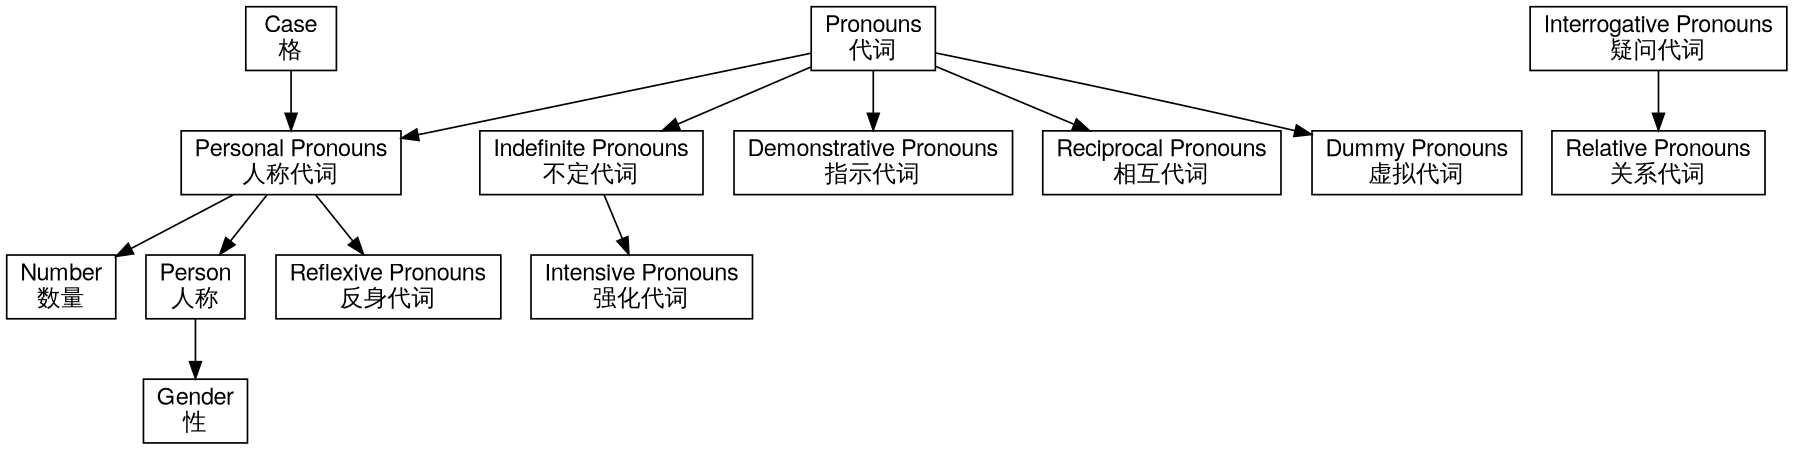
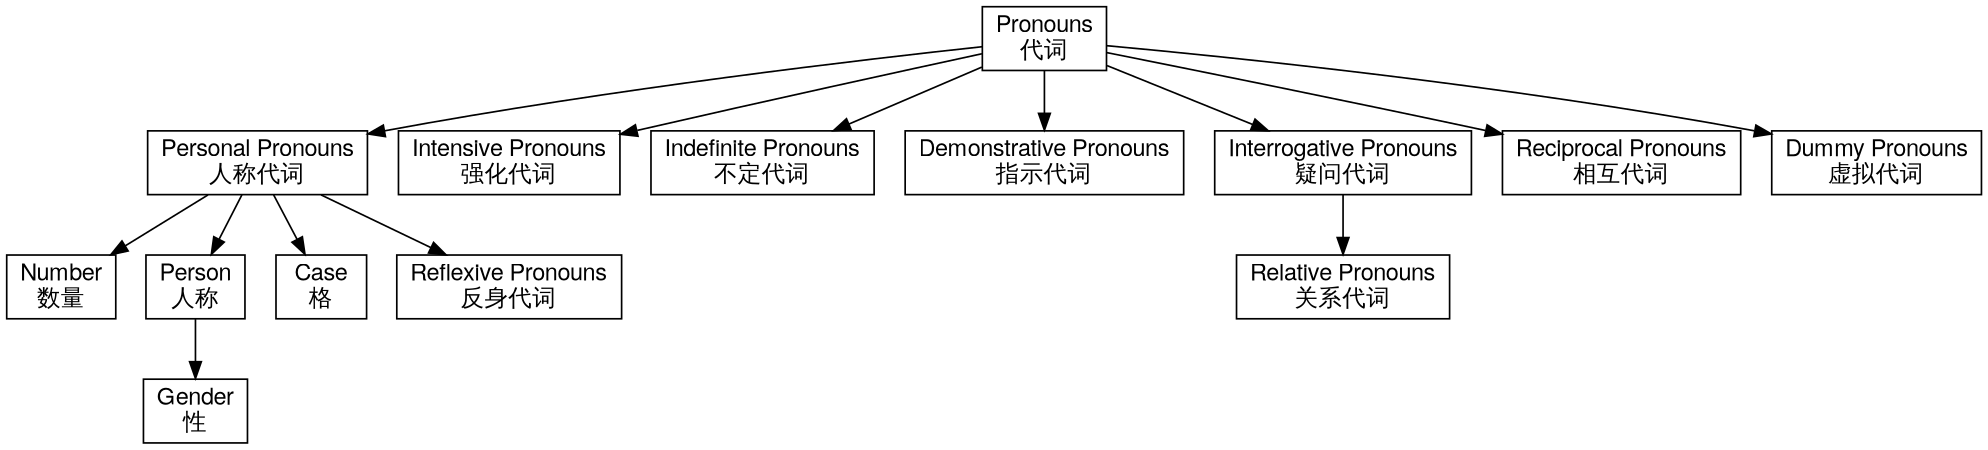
(291, 92) -> (285, 217)
none -> (1180, 95)
(613, 217) -> (809, 92)
